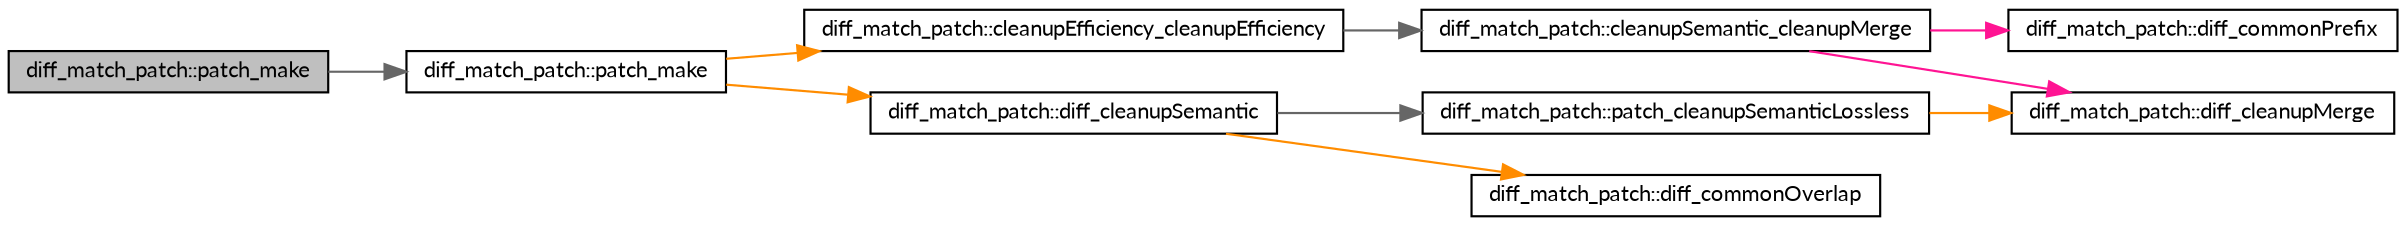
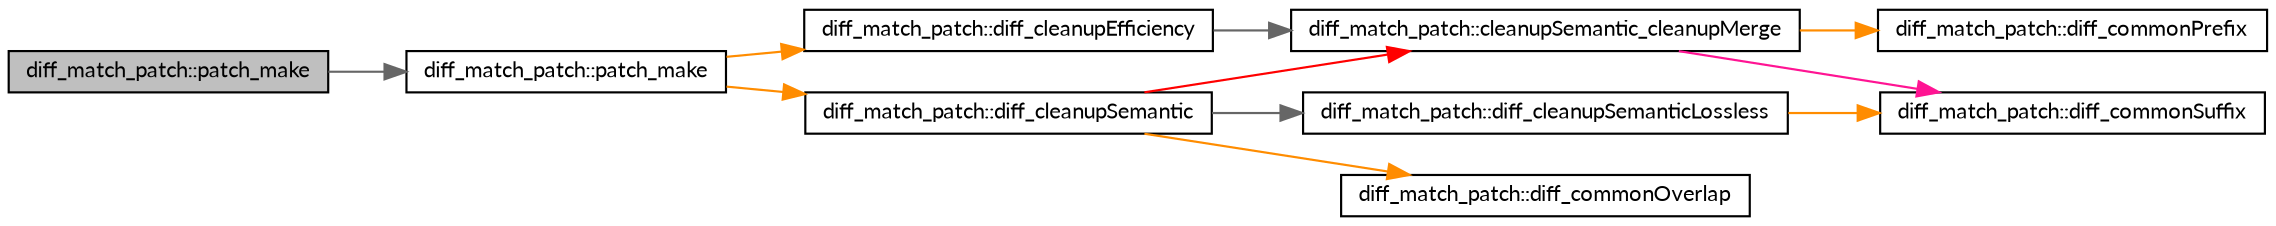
(1074, 30) -> (1009, 30)
(1958, 30) -> (1828, 30)
none -> (1266, 73)
(1676, 113) -> (1545, 113)
(2203, 113) -> (2073, 113)
